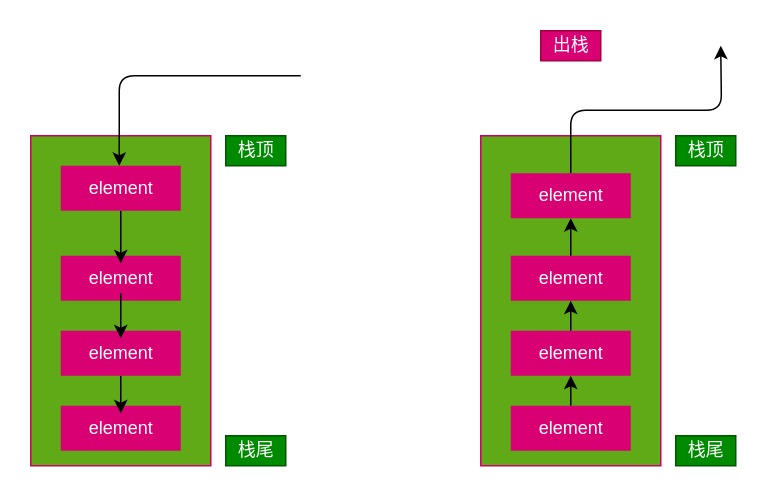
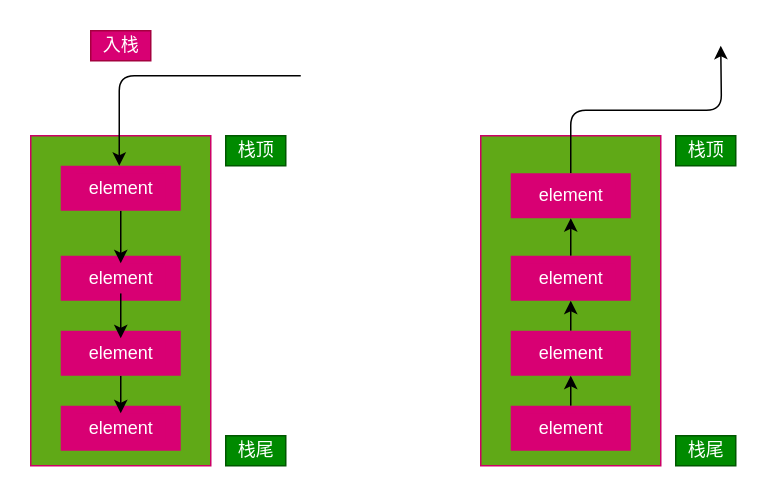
none -> (121, 46)
(571, 46) -> none
